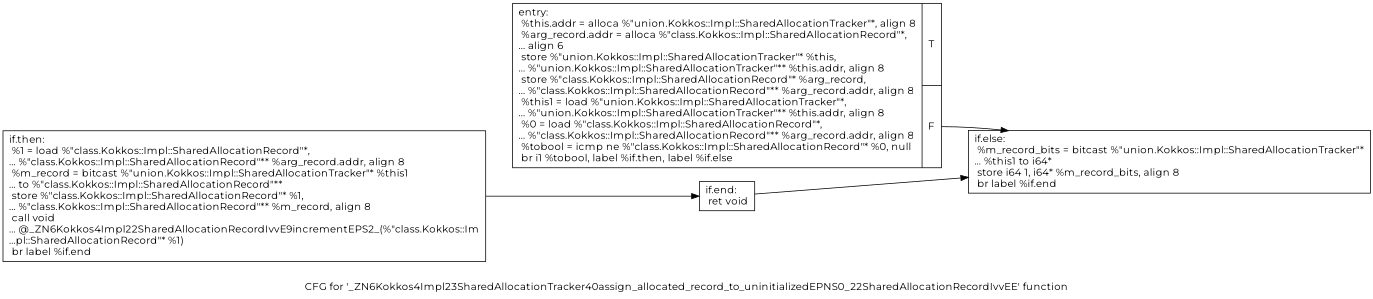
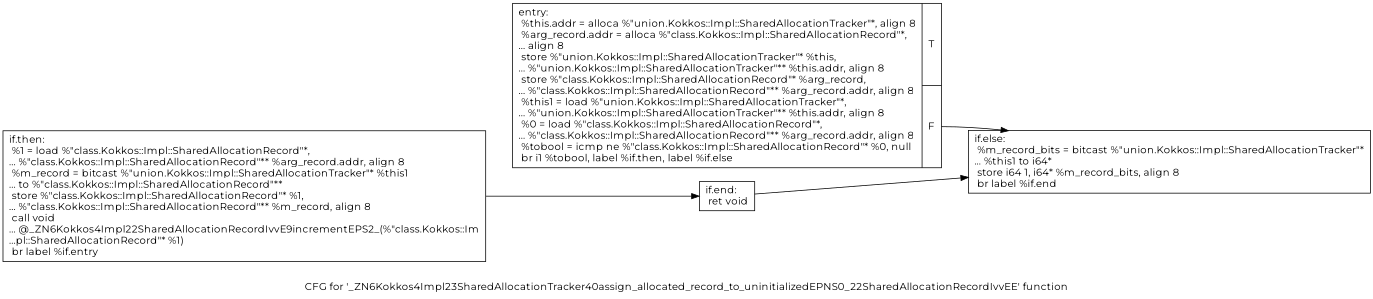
(541, 46) -> (541, 46)
(50, 252) -> (54, 252)
